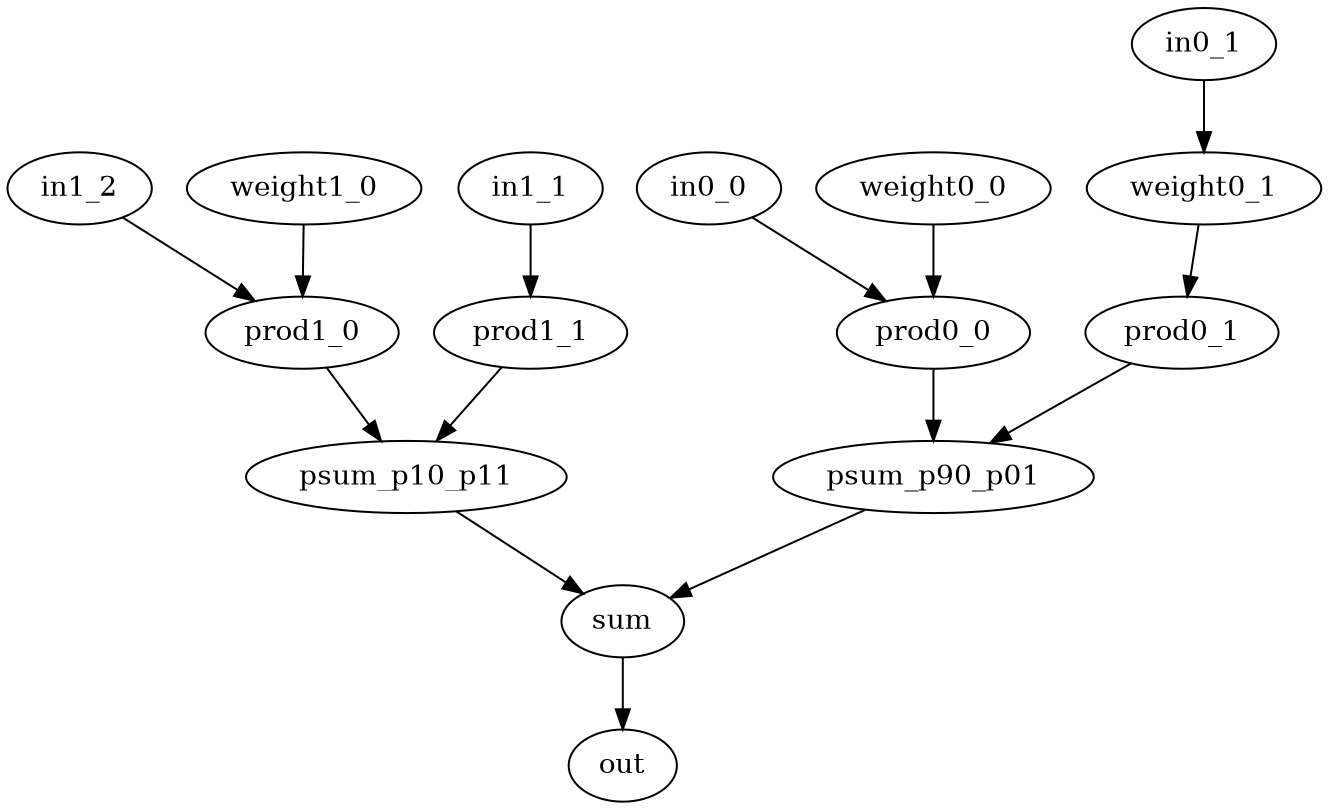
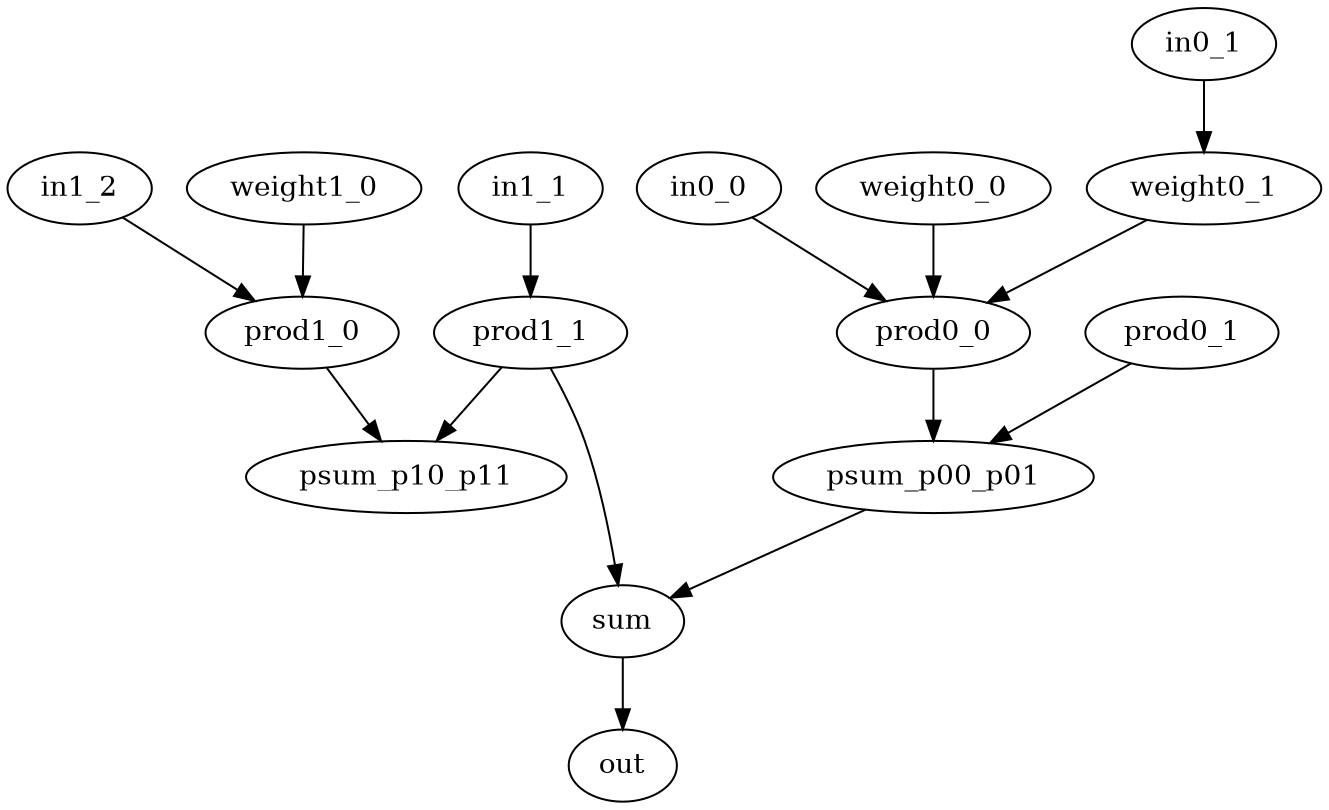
(1195, 251) -> (1076, 257)
(933, 477) -> (933, 477)
(511, 547) -> (592, 463)
